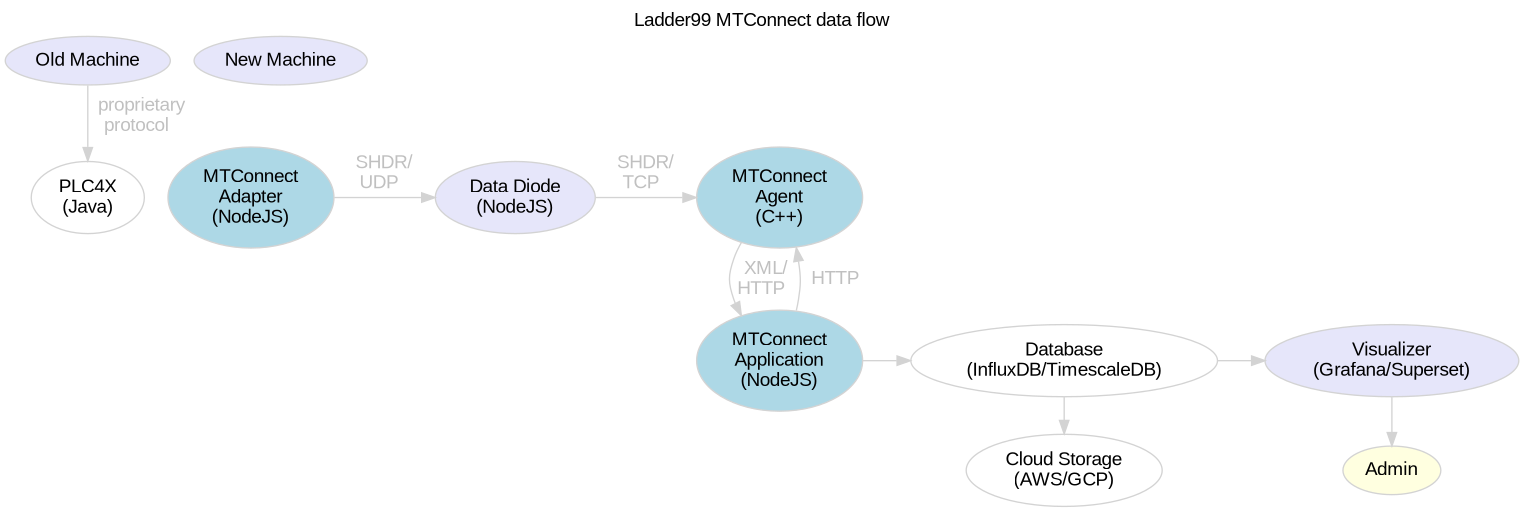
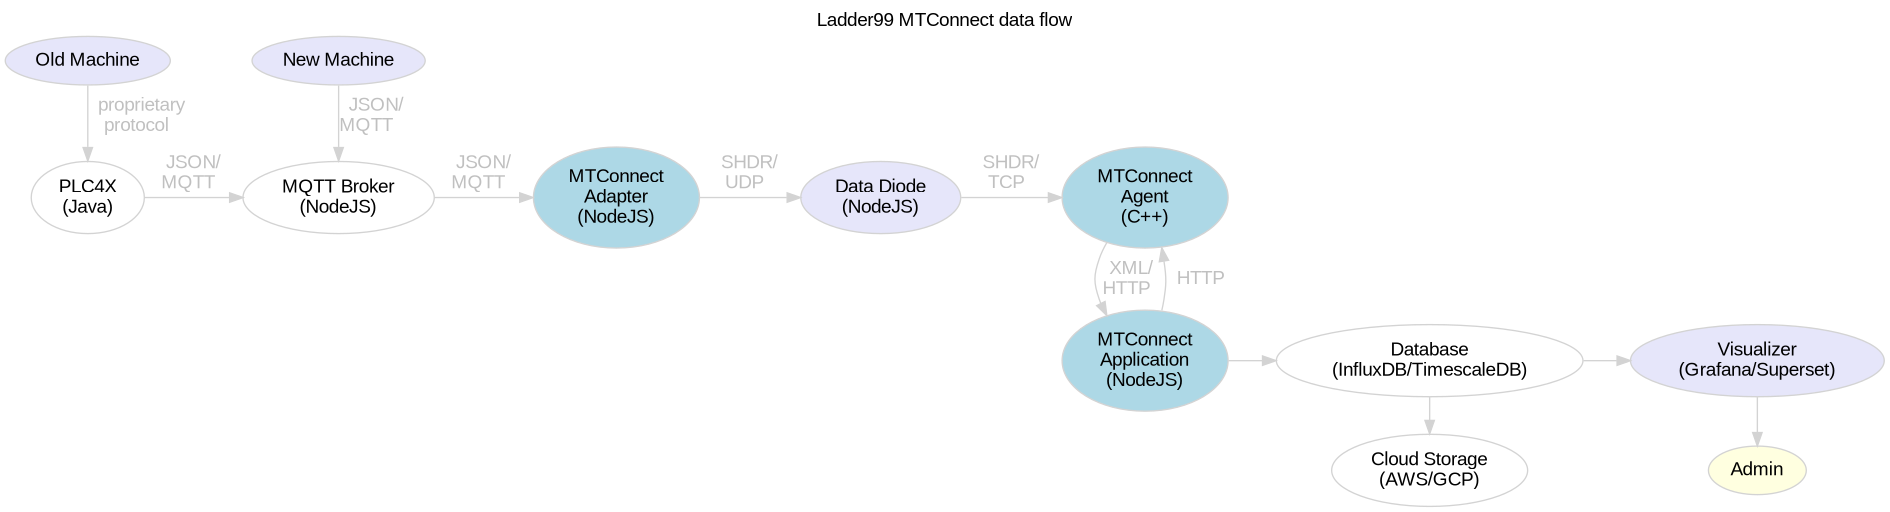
none -> (339, 198)
